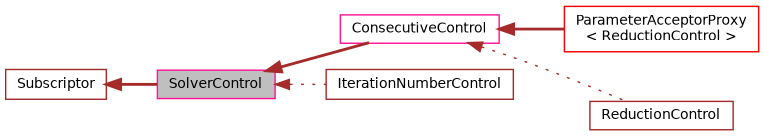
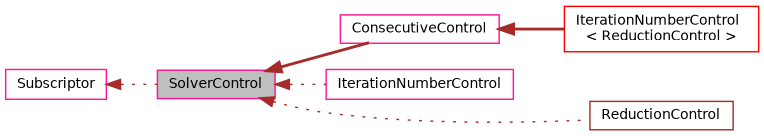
(662, 29) -> (662, 29)
(555, 73) -> (430, 121)
(56, 84) -> (56, 84)
(139, 84) -> (139, 84)
(420, 84) -> (420, 84)
